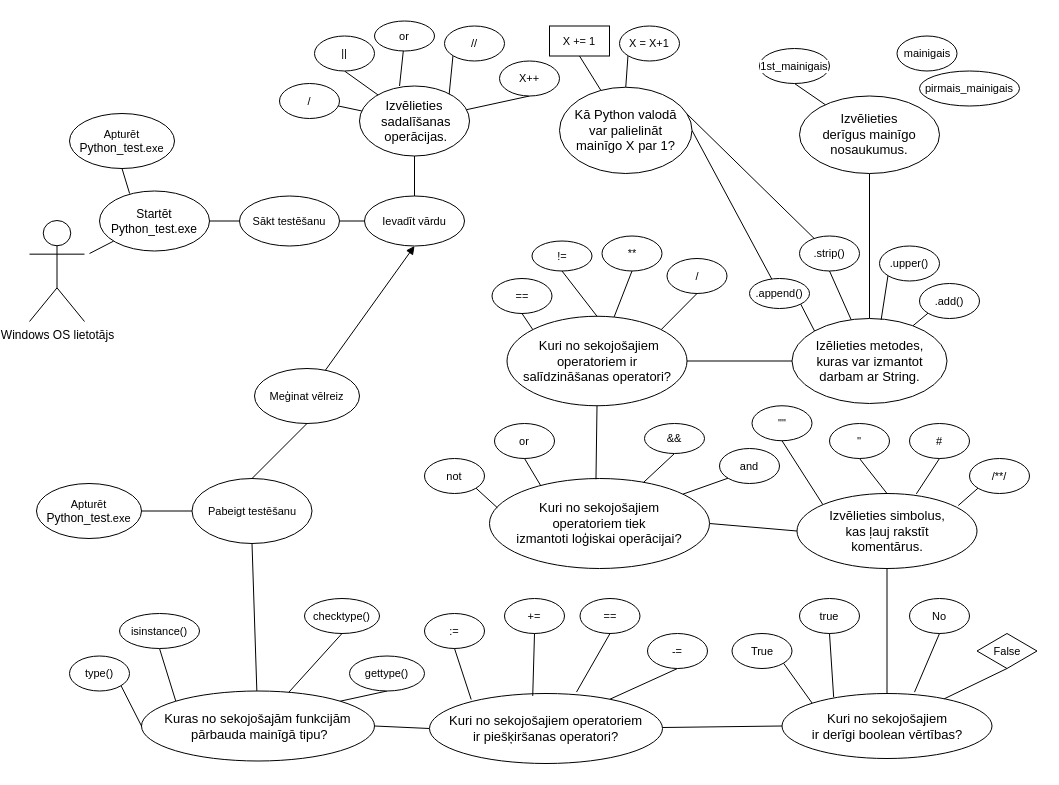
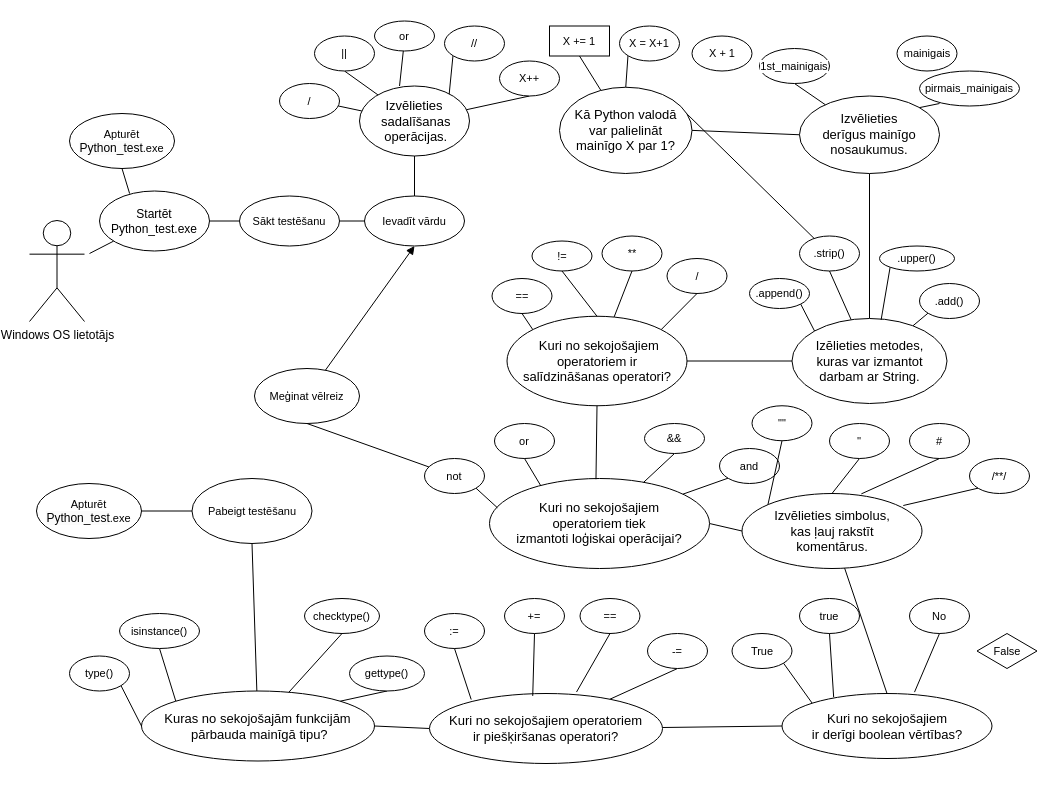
none -> (722, 54)
none -> (929, 106)
(732, 205) -> (745, 133)
(910, 264) -> (917, 259)
(280, 451) -> (367, 445)
(887, 531) -> (832, 531)
(976, 683) -> none
